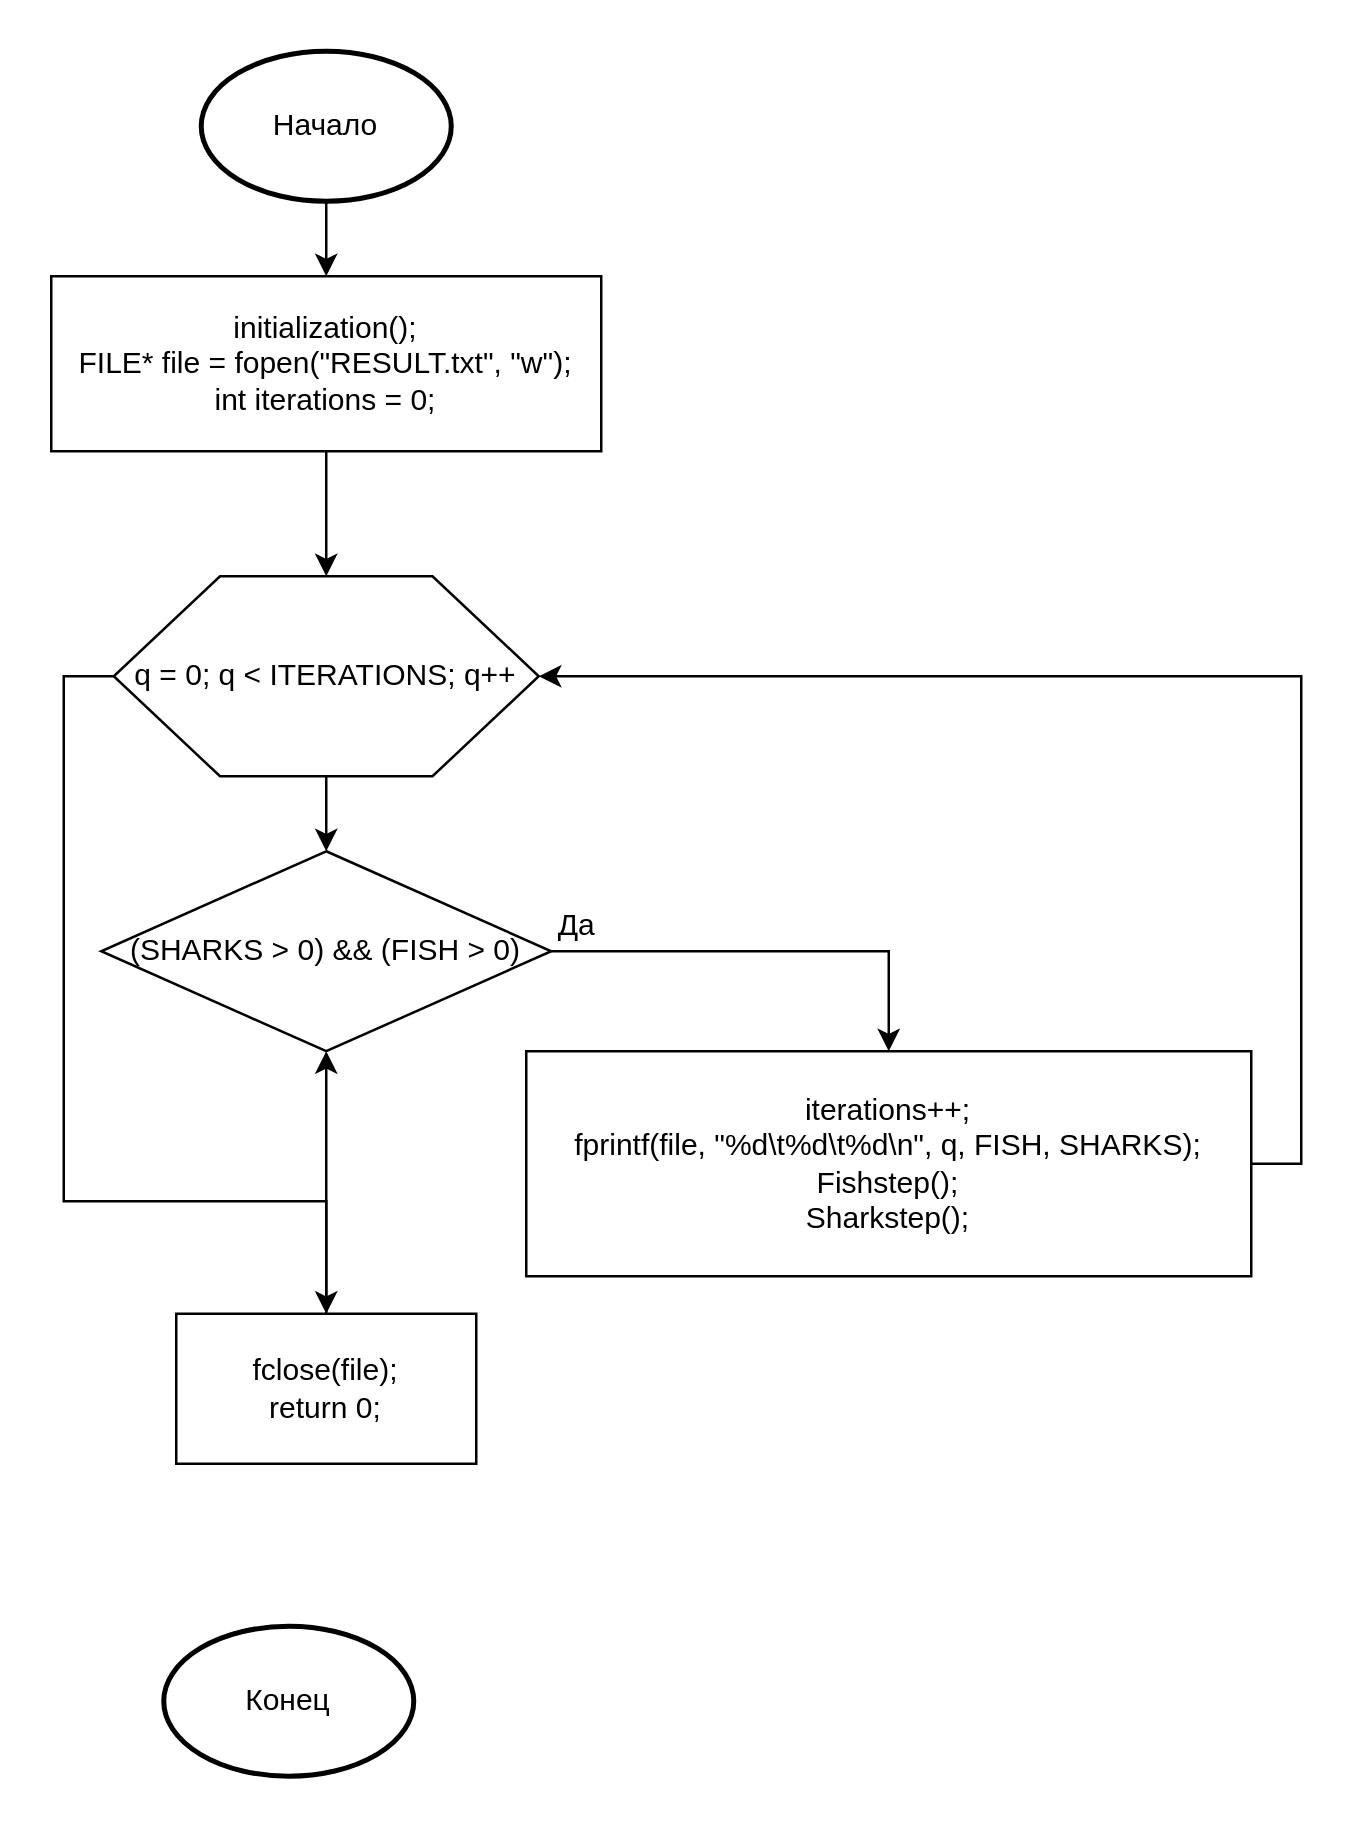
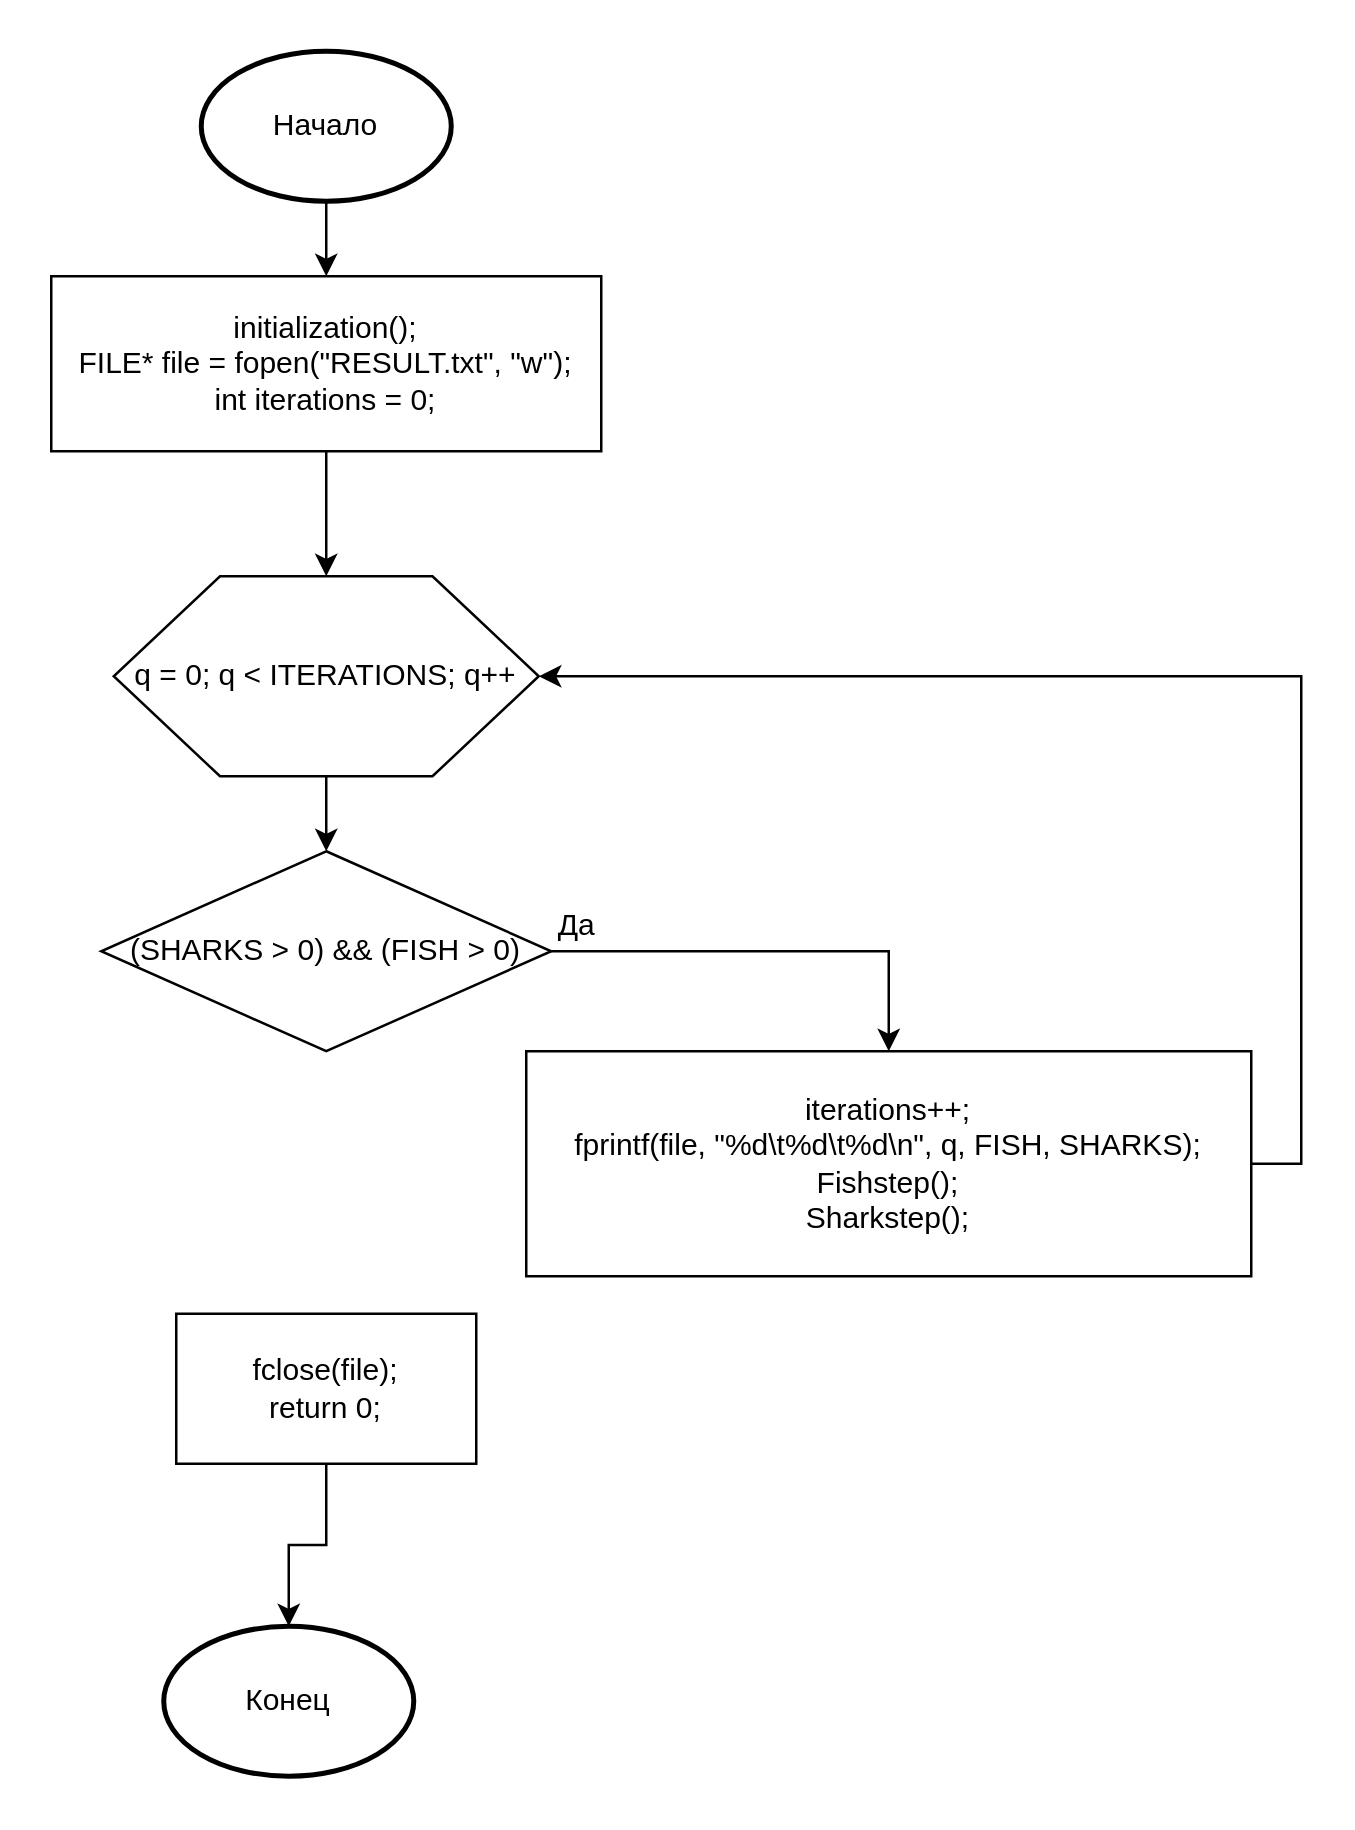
(64, 1042) -> none
(326, 1132) -> (316, 1545)
